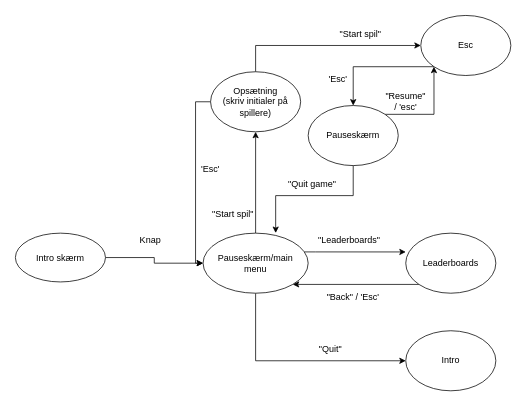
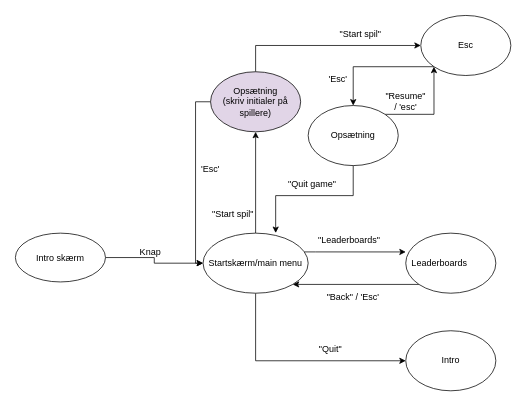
(255, 102) -> (255, 102)
(353, 135) -> (353, 135)
(150, 240) -> (150, 252)
(255, 263) -> (255, 263)
(450, 263) -> (439, 263)
